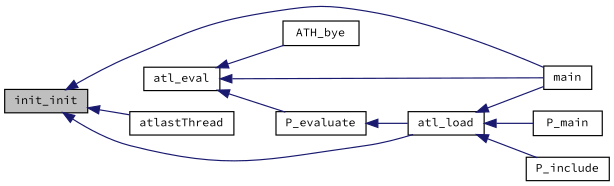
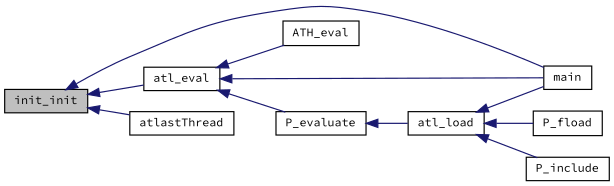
(321, 33) -> (321, 33)
(568, 123) -> (568, 123)
(240, 161) -> (121, 89)
